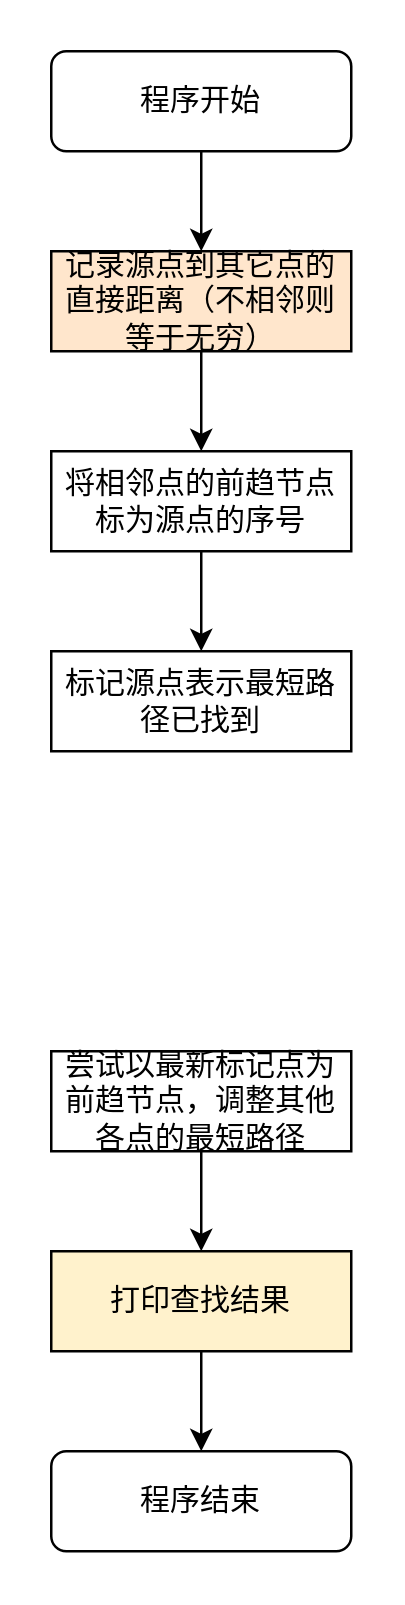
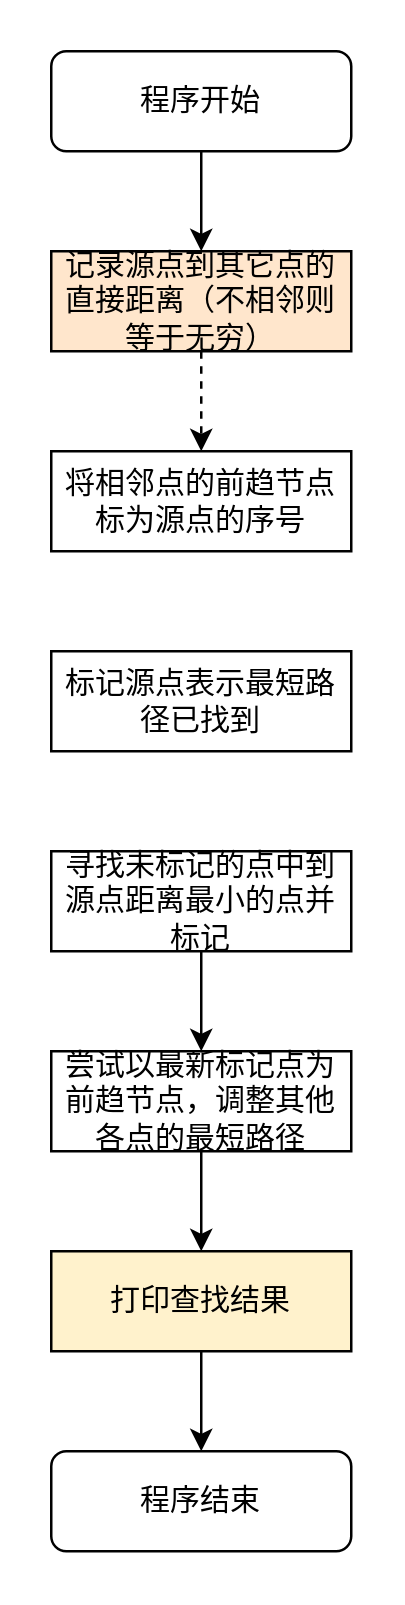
(201, 392) -> (201, 392)
(201, 593) -> none
none -> (201, 901)
none -> (201, 993)
